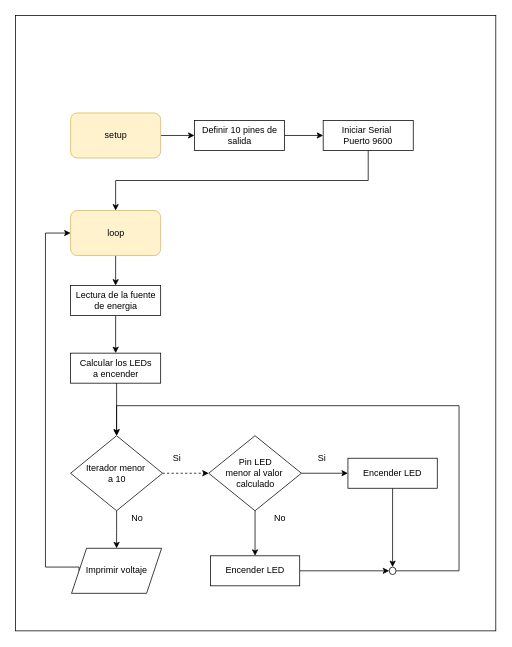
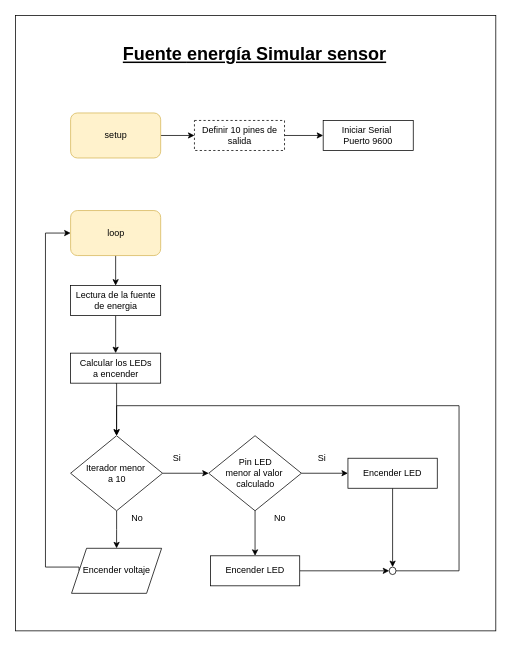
none -> (255, 54)
(239, 135) -> (239, 135)
(245, 180) -> none
(184, 473) -> (184, 473)
(117, 570) -> (117, 570)
